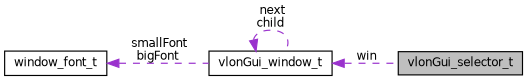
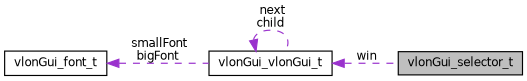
(56, 63) -> (56, 63)
(271, 63) -> (271, 63)
